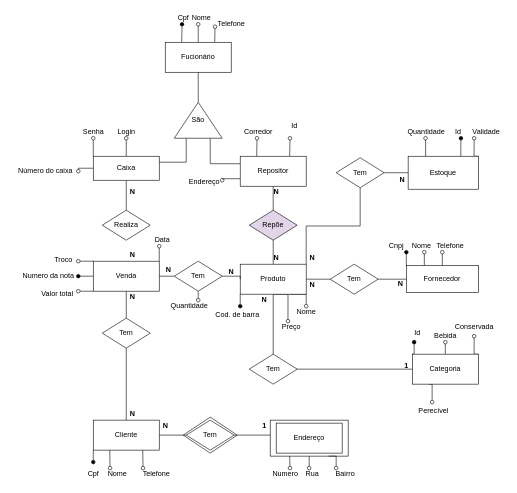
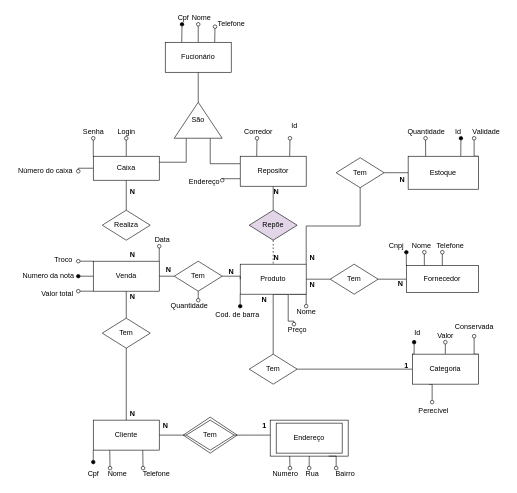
(273, 251) -> (273, 251)
(291, 327) -> (297, 330)
(446, 336) -> (446, 336)
